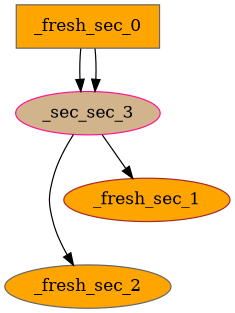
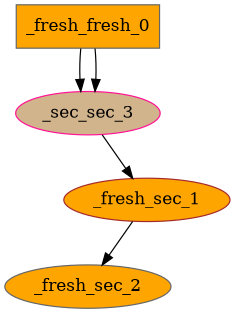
(88, 26) -> (88, 26)
(50, 194) -> (121, 238)
